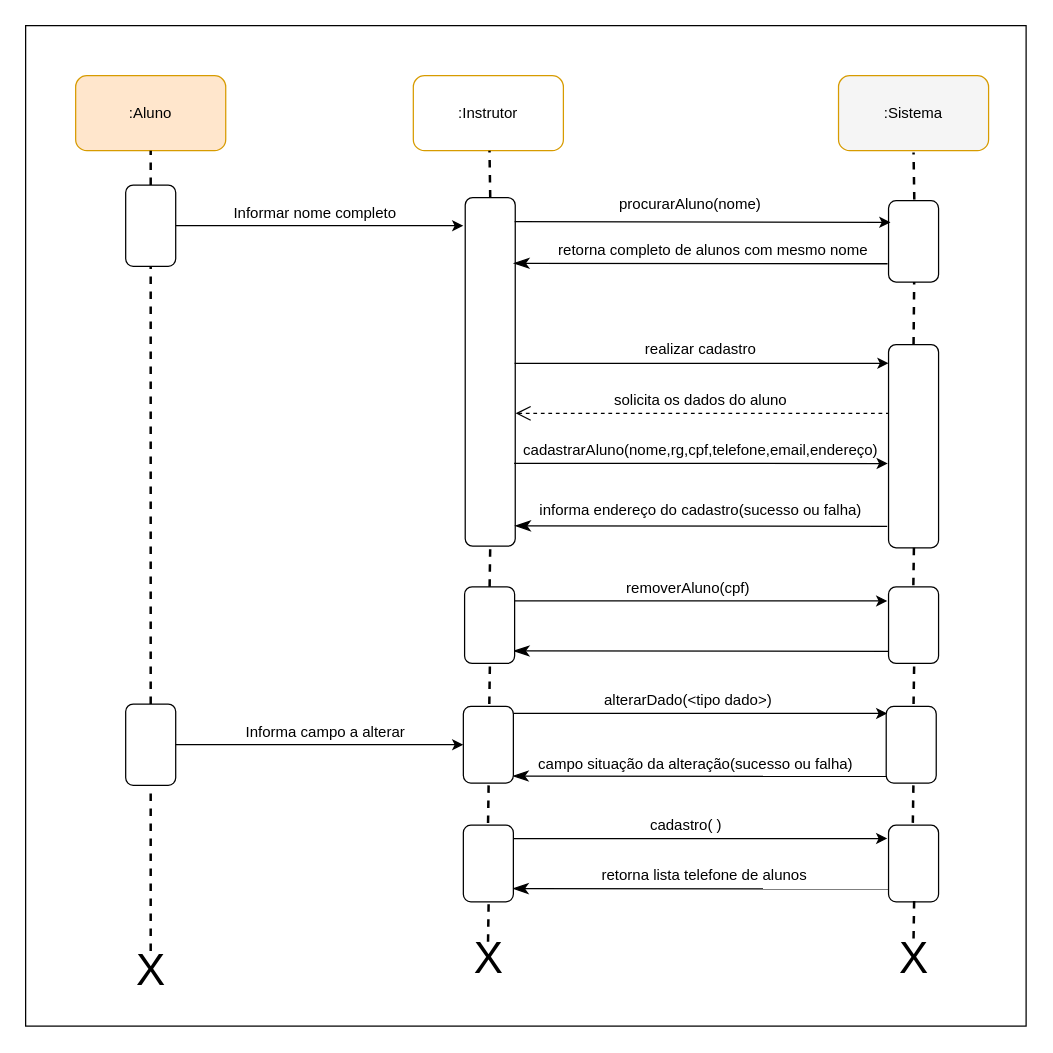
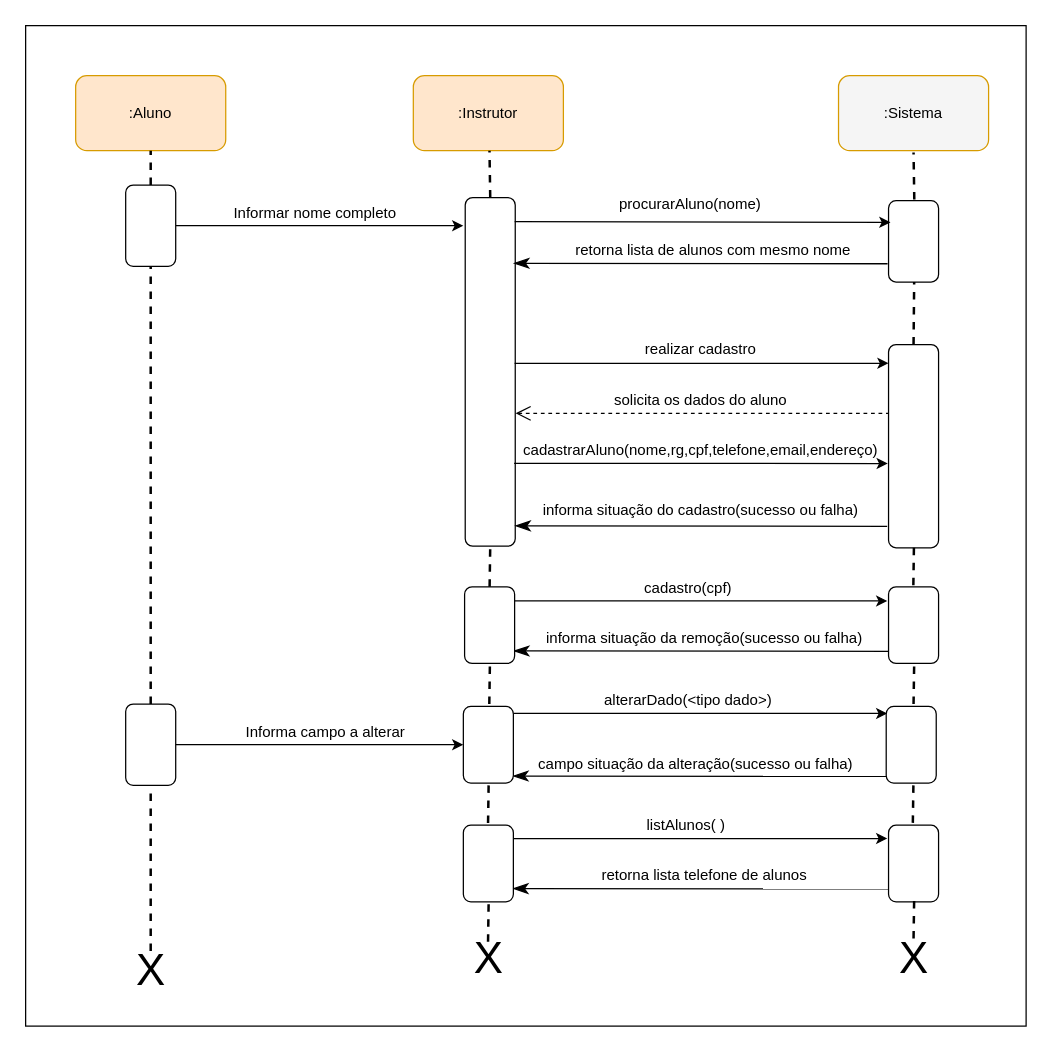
(488, 113) -> (488, 113)
(713, 251) -> (713, 251)
(701, 511) -> (701, 511)
(688, 588) -> (688, 588)
none -> (704, 638)
(688, 826) -> (688, 826)
